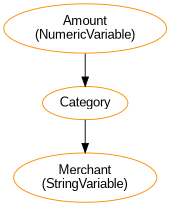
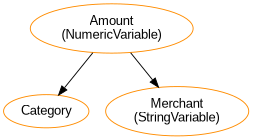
(85, 131) -> (142, 66)
